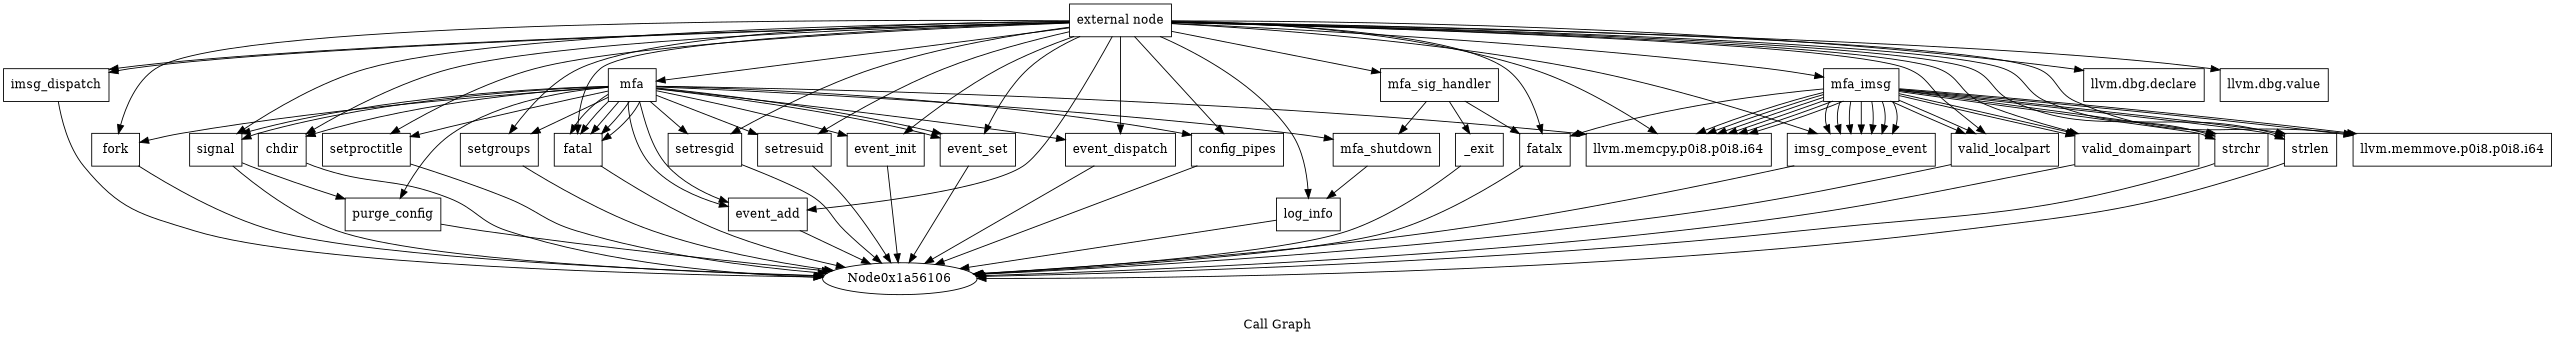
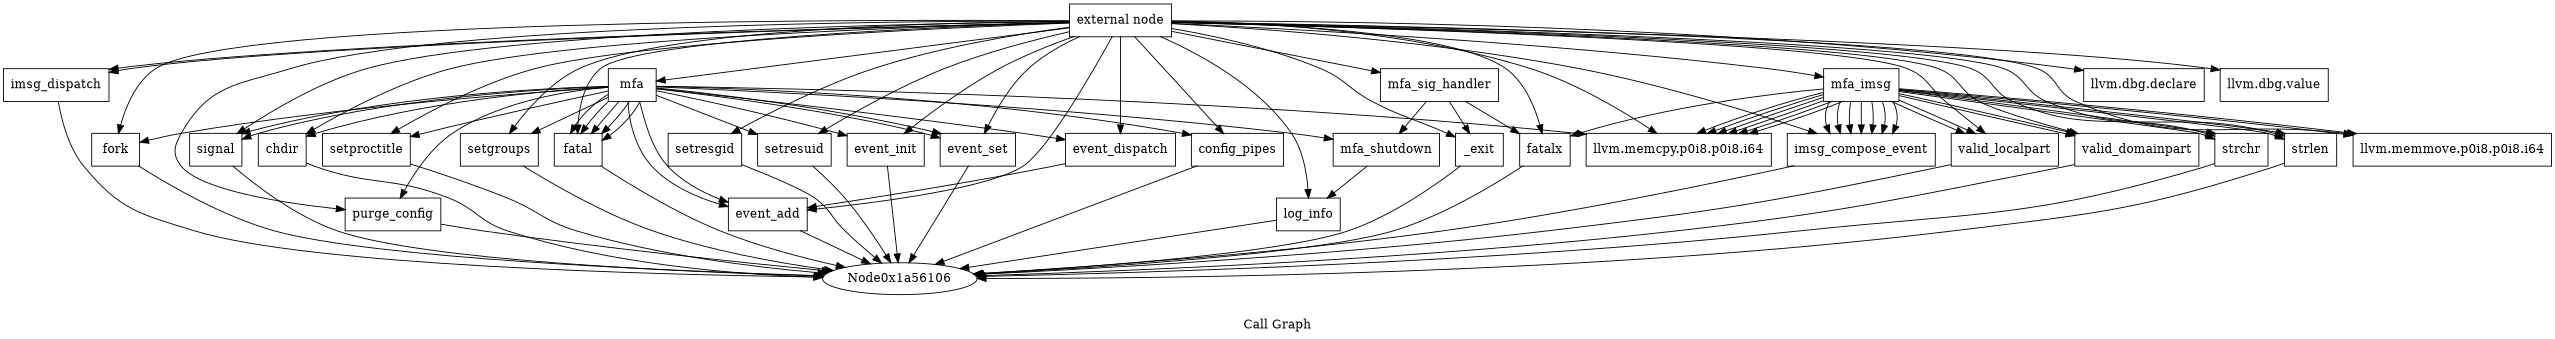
none -> (1315, 67)
(665, 115) -> none
(289, 180) -> (625, 31)
(1013, 212) -> (941, 187)
